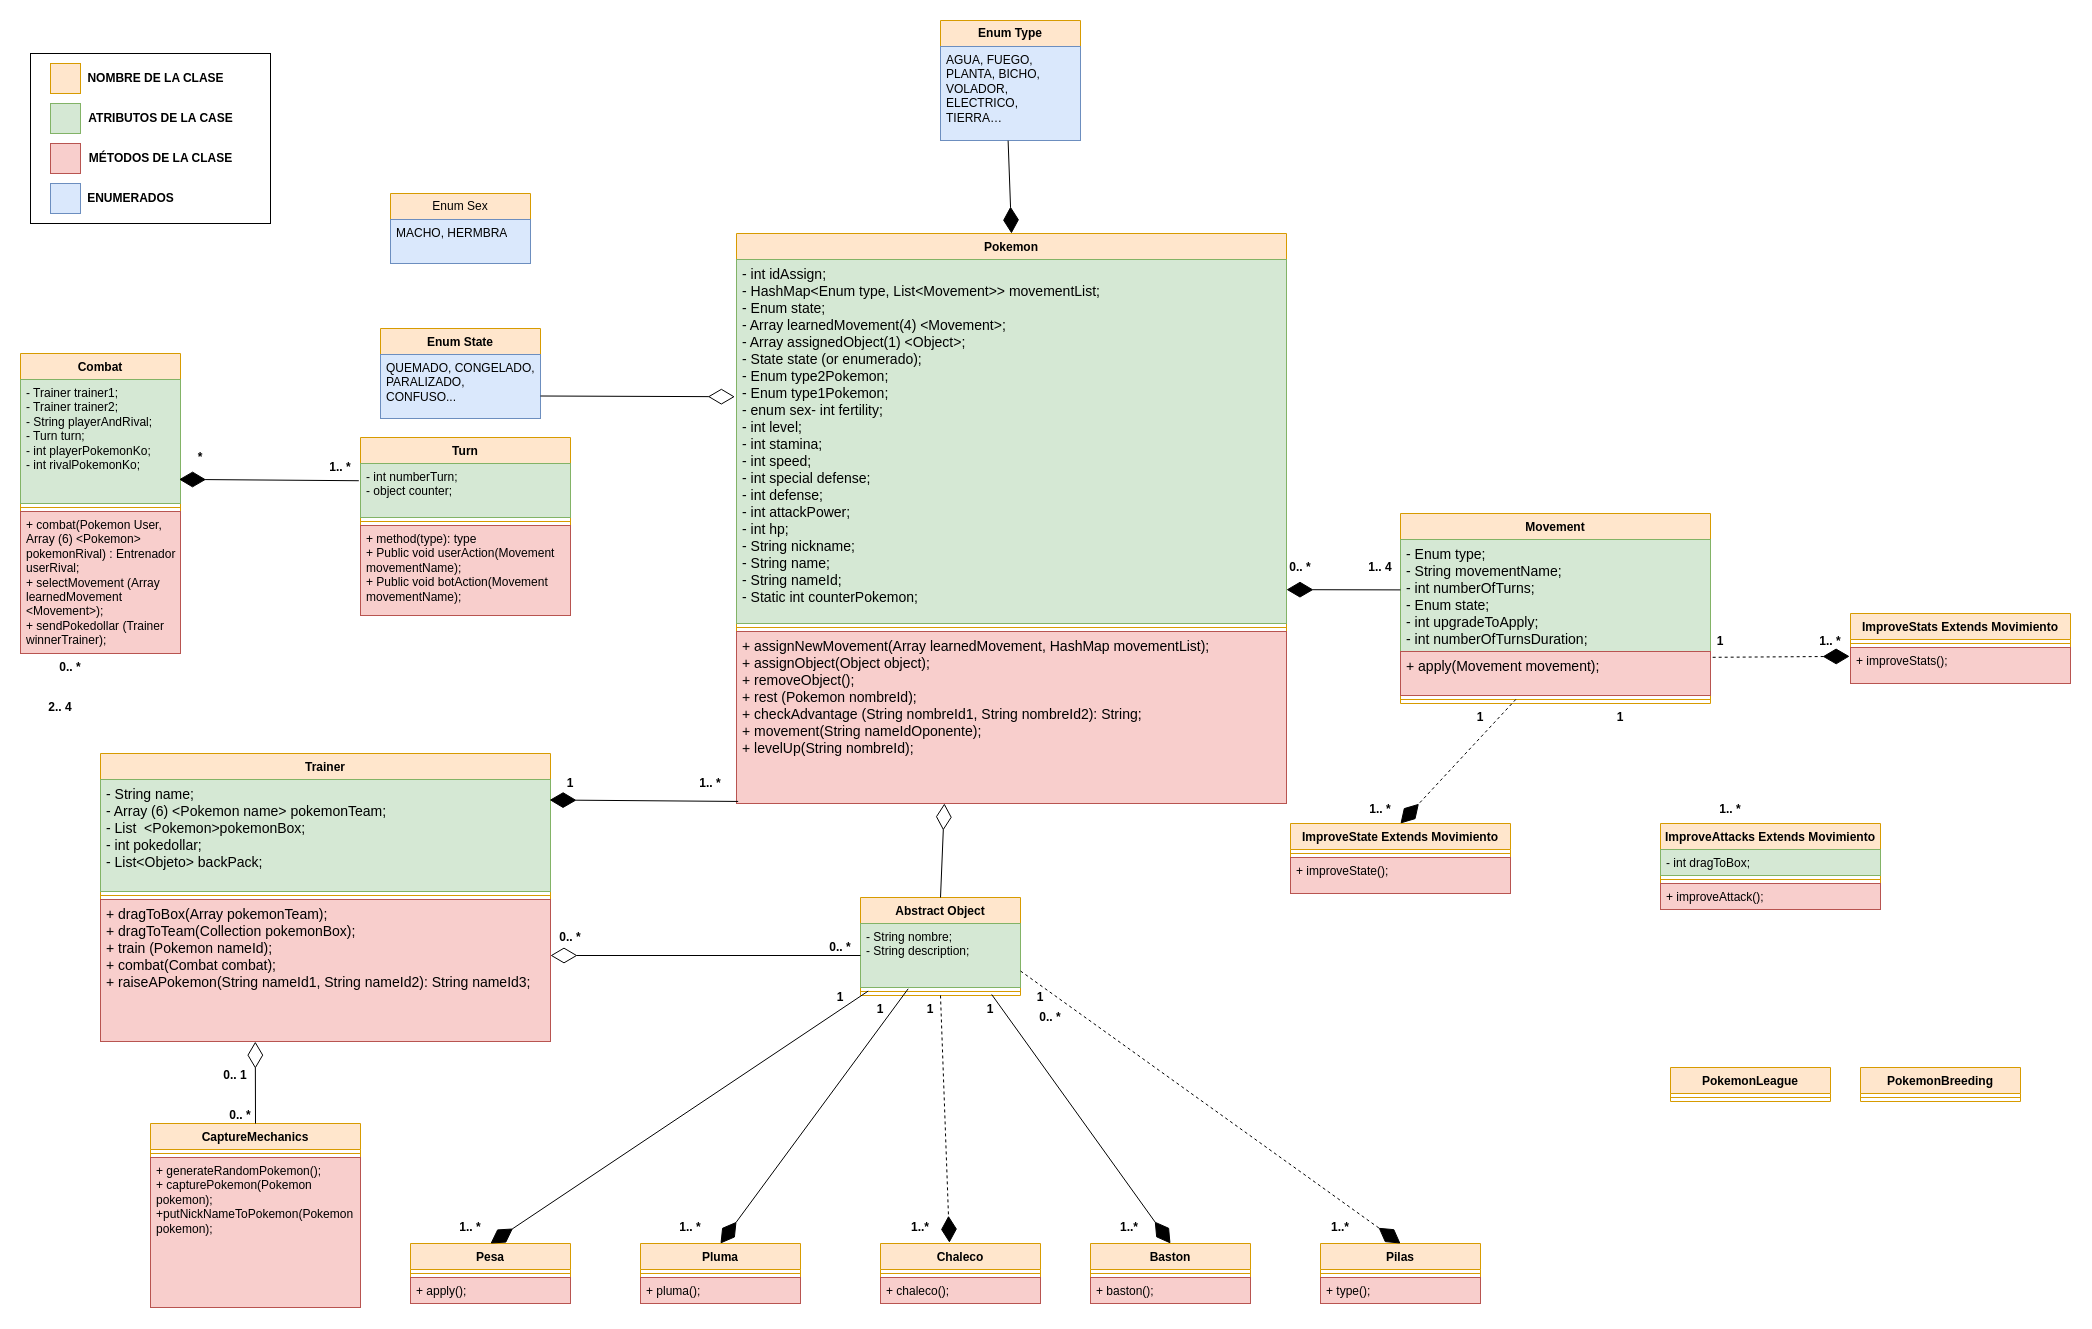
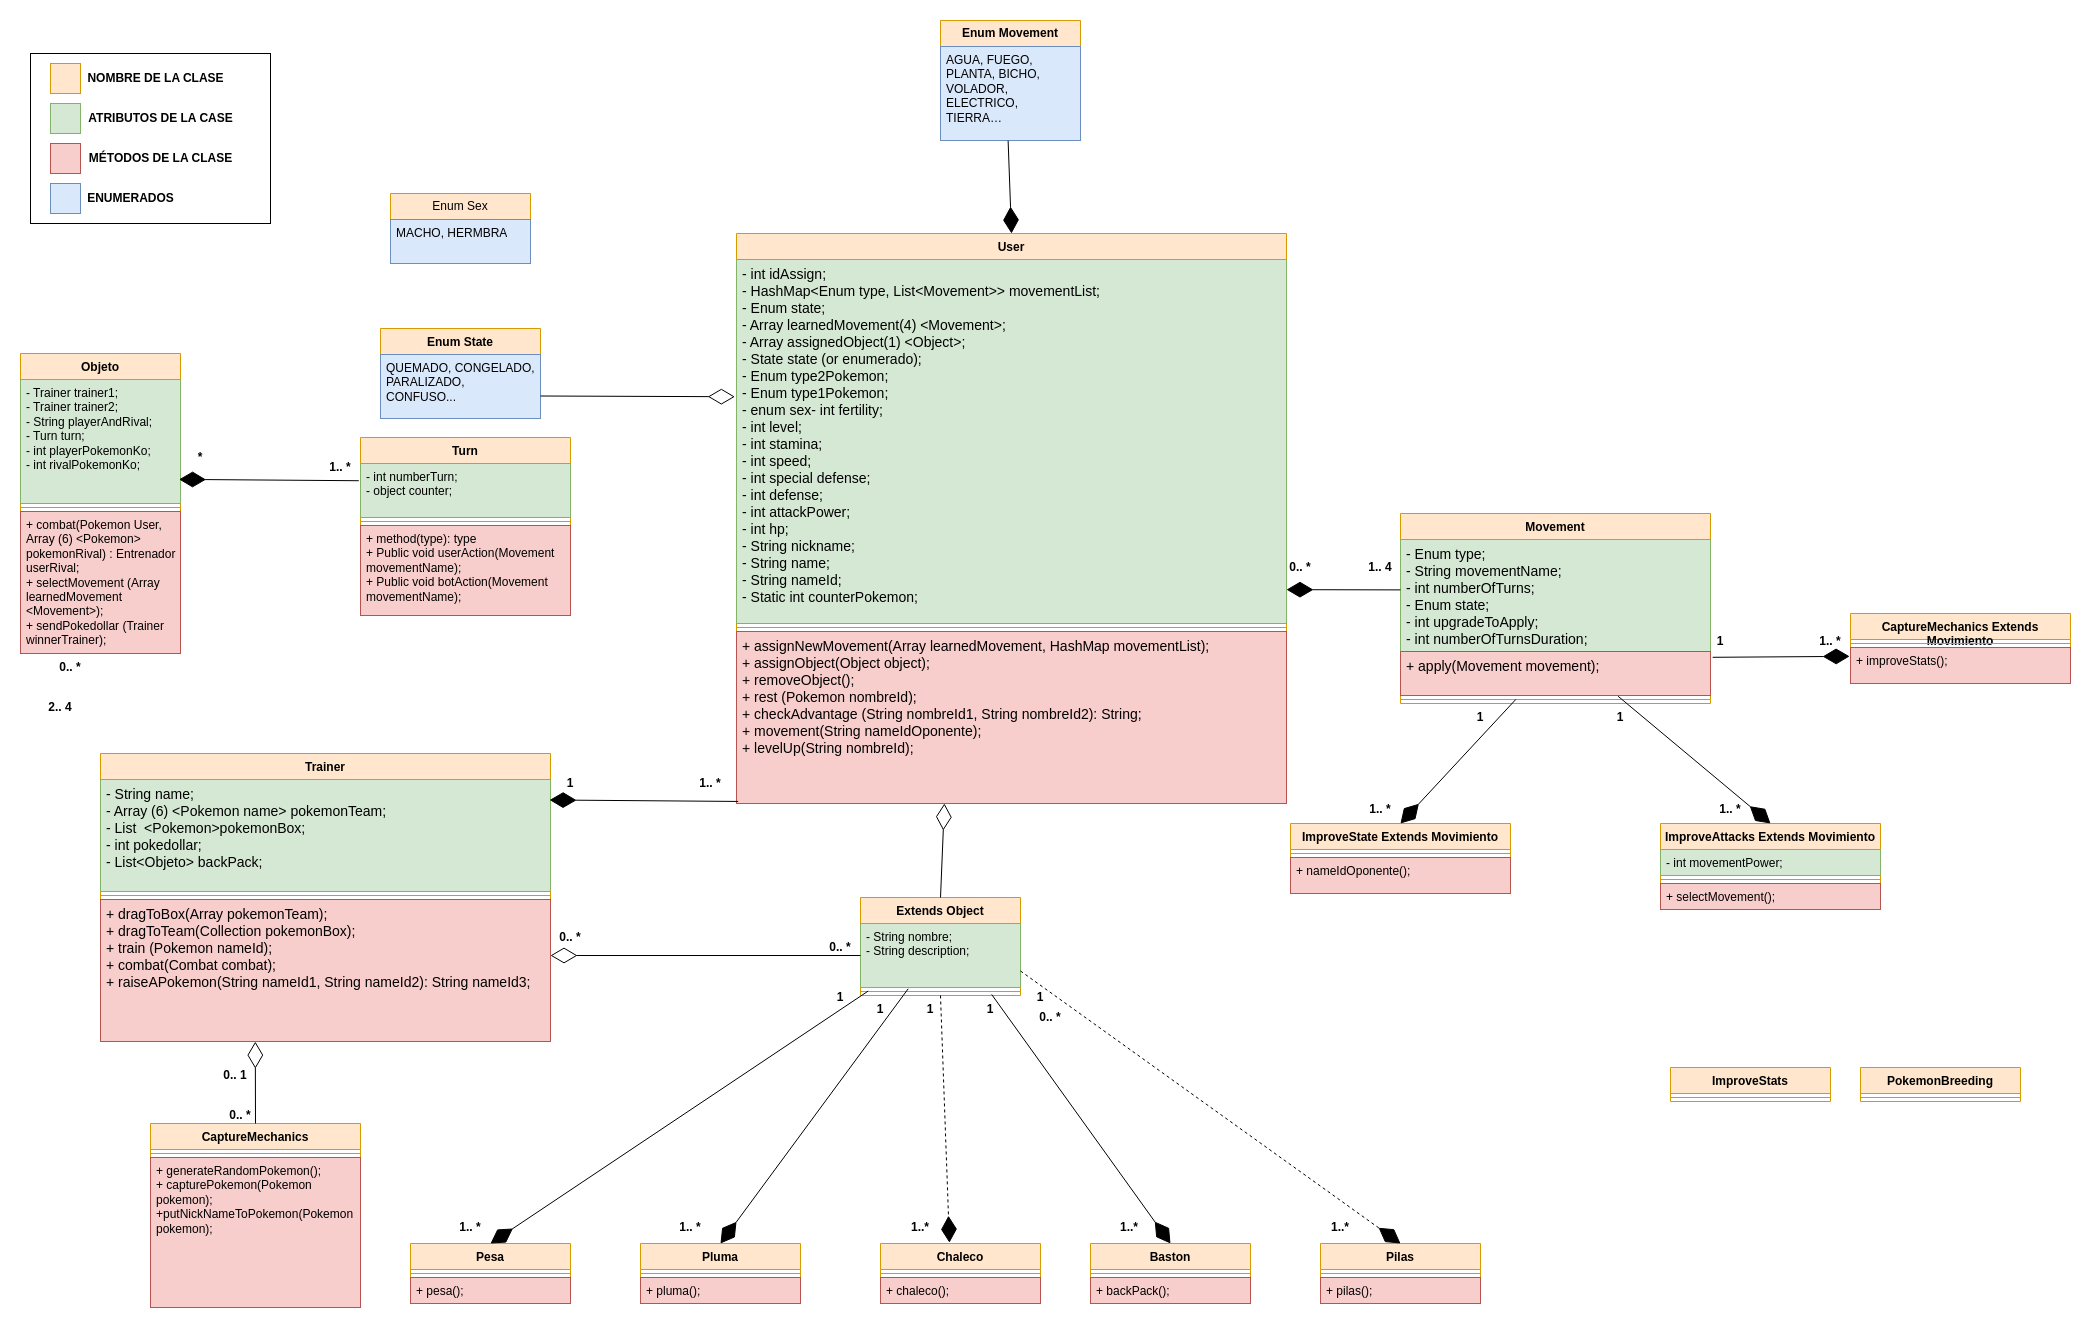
(1011, 34) -> (1011, 34)
(1011, 247) -> (1011, 247)
(101, 368) -> (101, 368)
(1961, 628) -> (1961, 635)
(1767, 657) -> (1767, 657)
(1467, 752) -> (1467, 752)
none -> (1684, 752)
(1714, 864) -> (1727, 864)
(1349, 872) -> (1357, 872)
(1722, 898) -> (1726, 898)
(941, 912) -> (941, 912)
(1750, 1081) -> (1750, 1081)
(445, 1292) -> (444, 1292)
(1130, 1292) -> (1137, 1292)
(1354, 1292) -> (1354, 1292)
